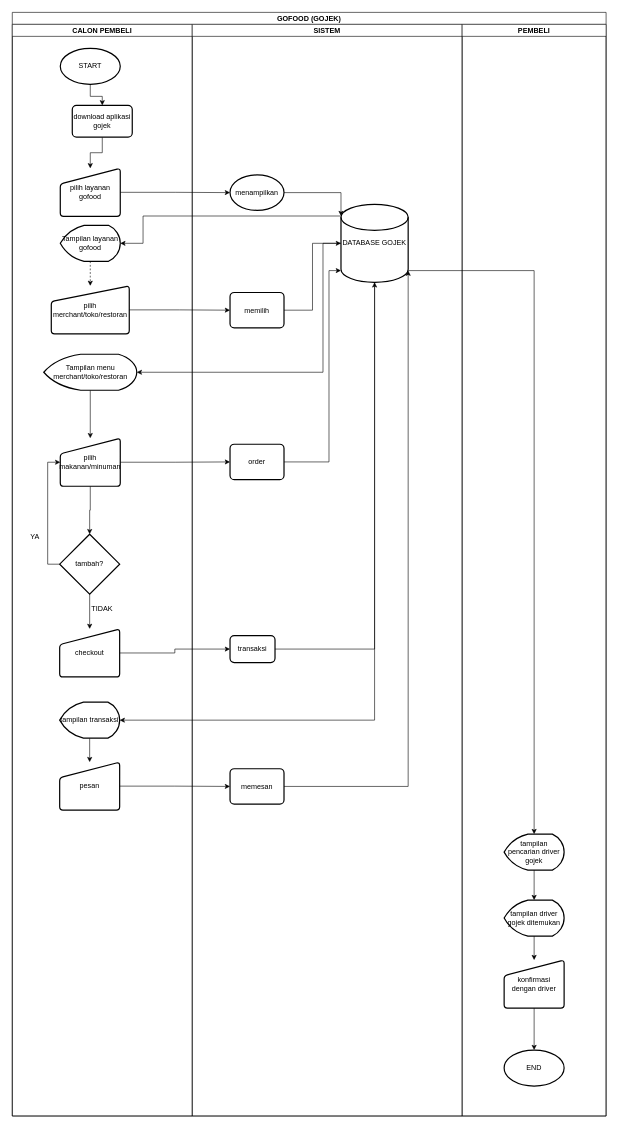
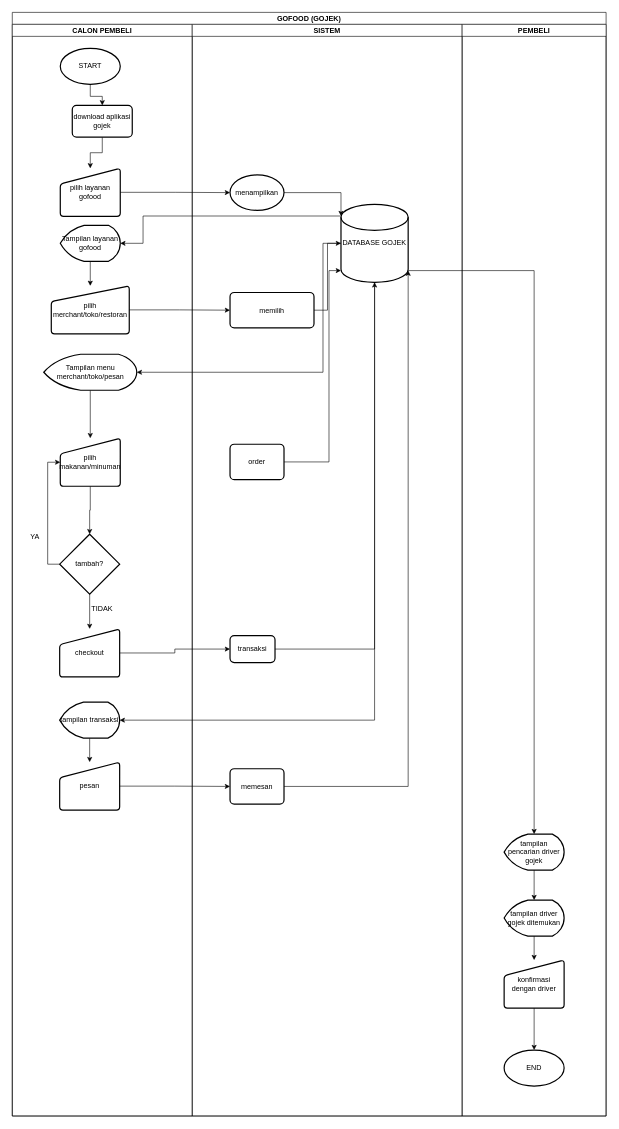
(90, 272) -> (90, 272)
(257, 310) -> (272, 310)
(91, 372) -> (91, 372)
(224, 462) -> none
